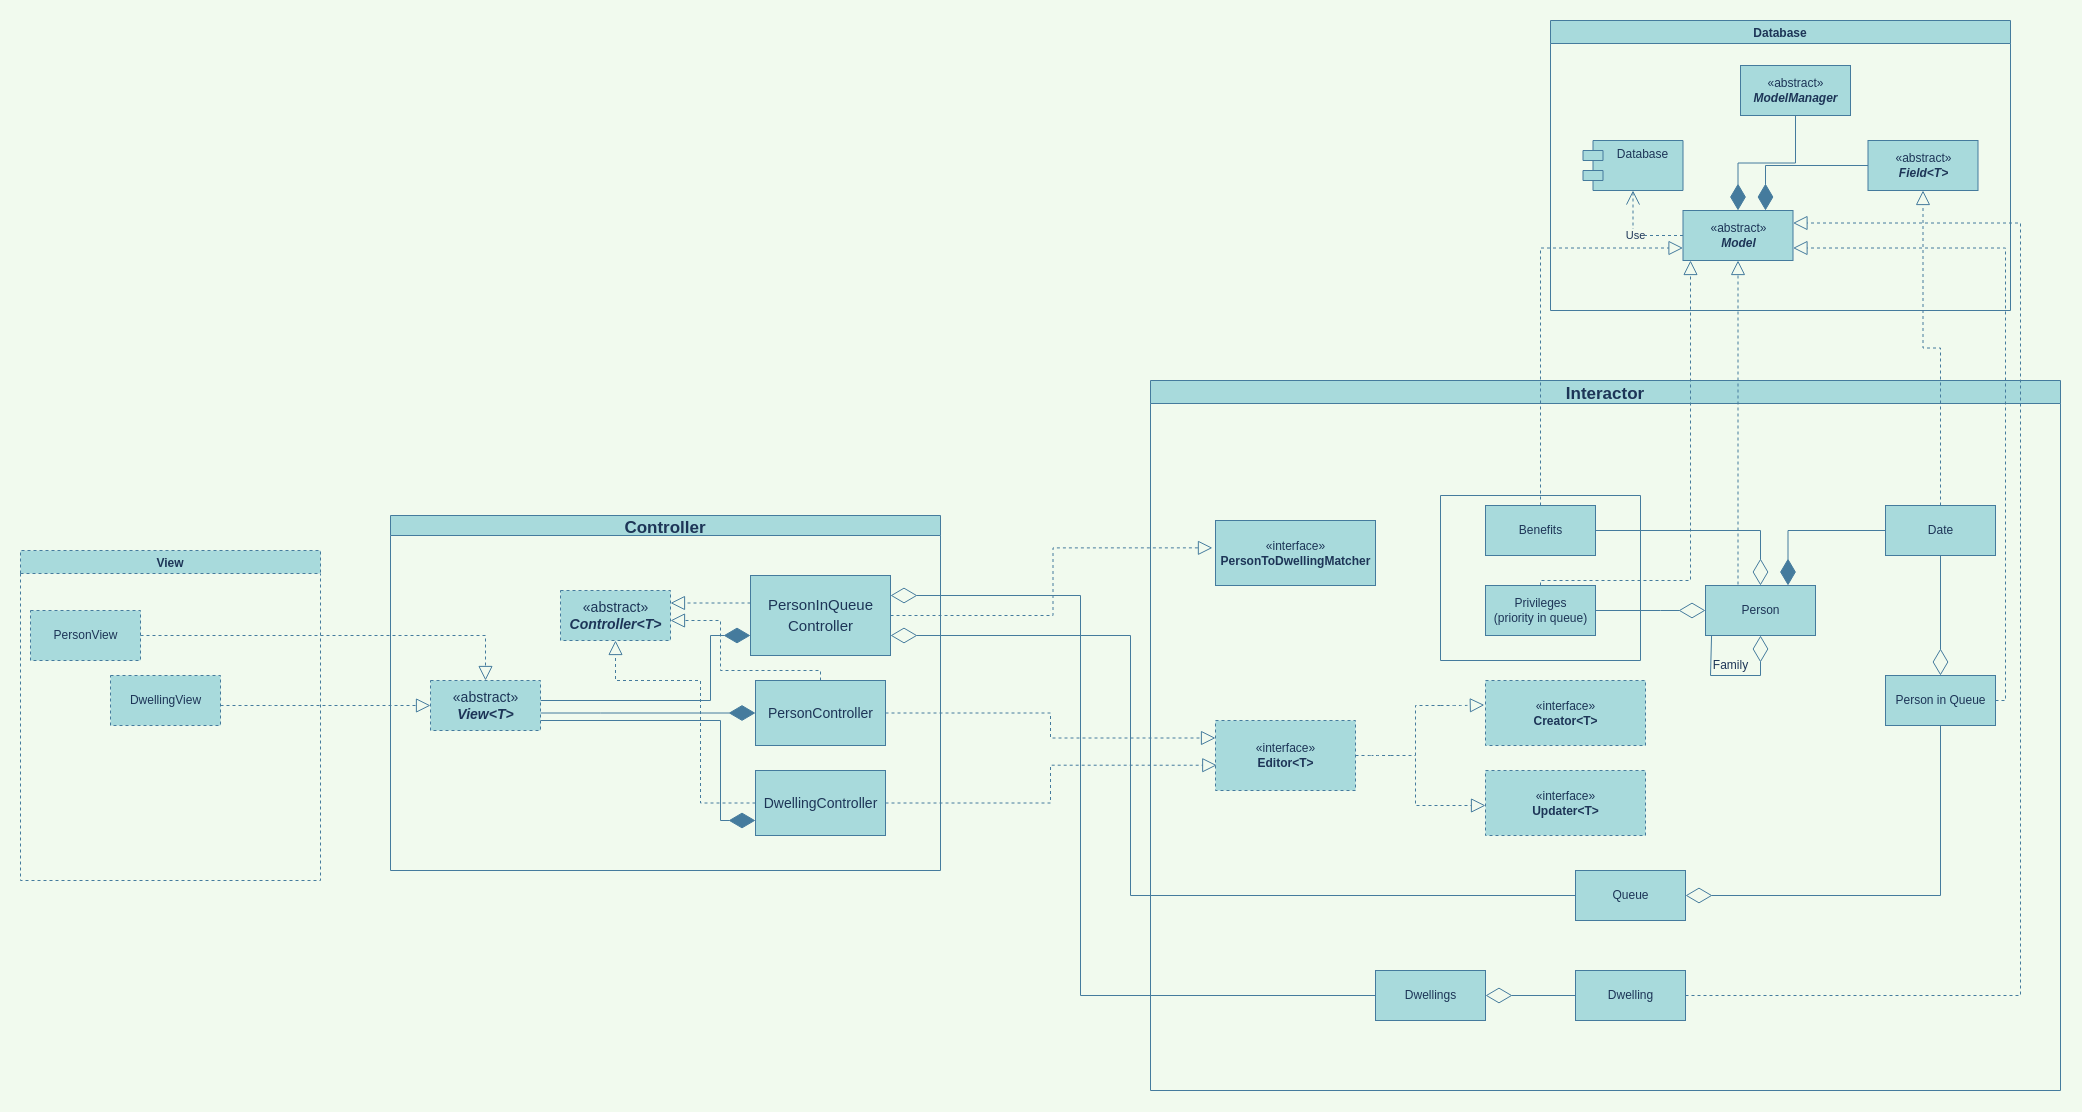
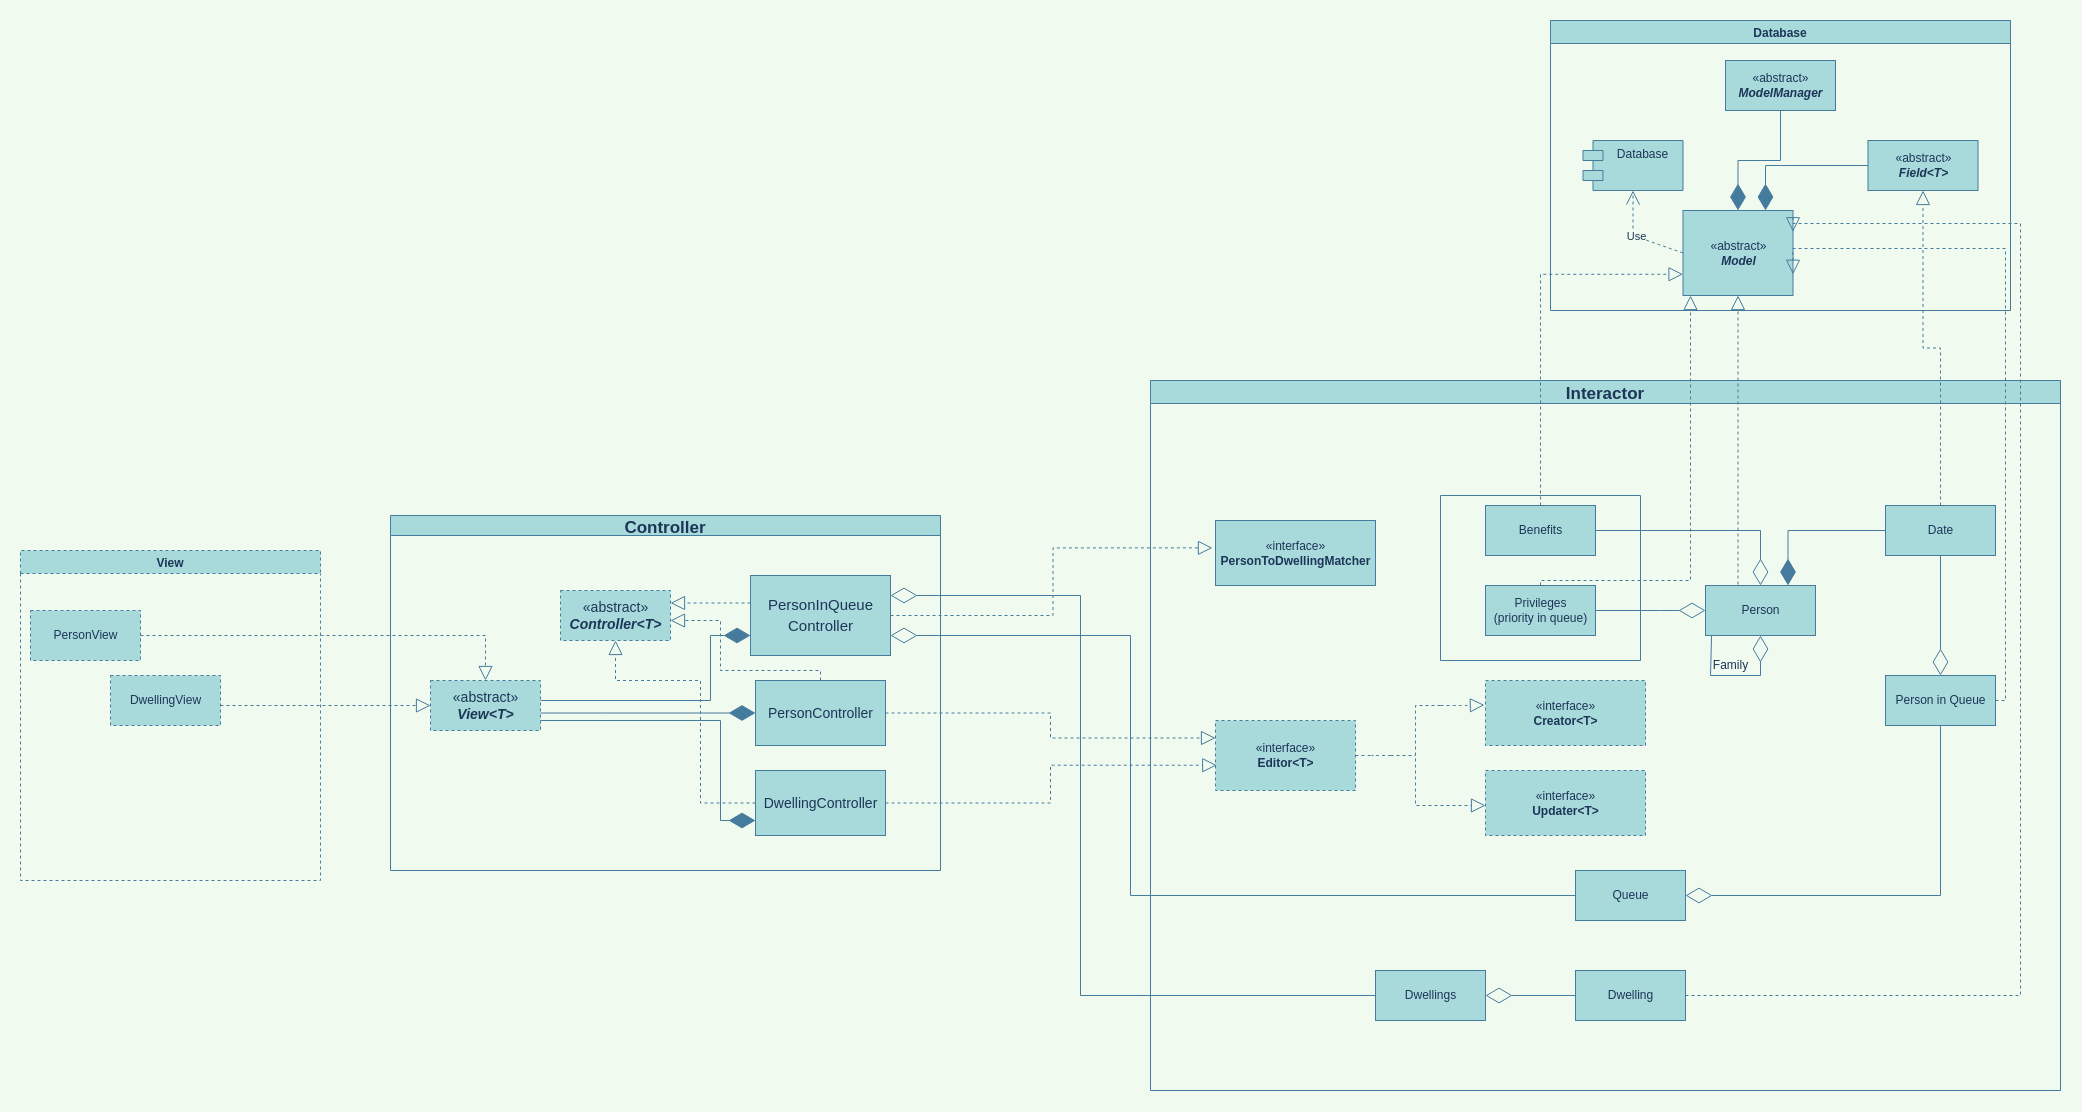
(1796, 91) -> (1781, 86)
(1738, 236) -> (1738, 253)
